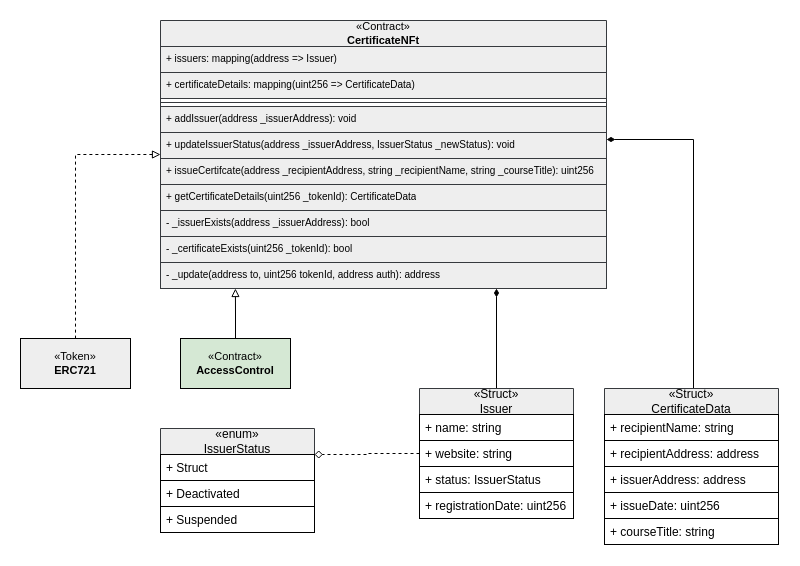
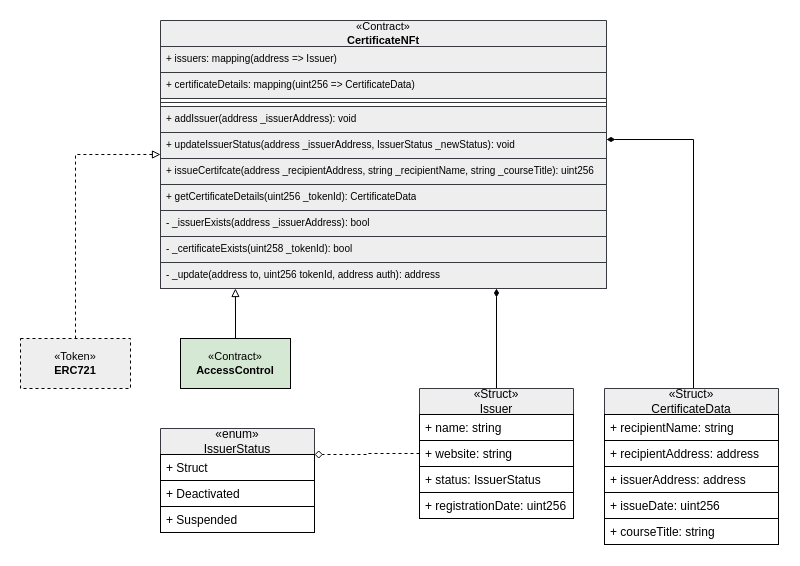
(278, 250) -> (278, 250)
(76, 364) -> (76, 364)
